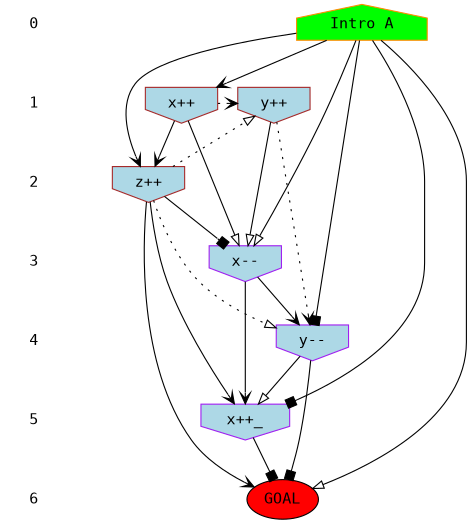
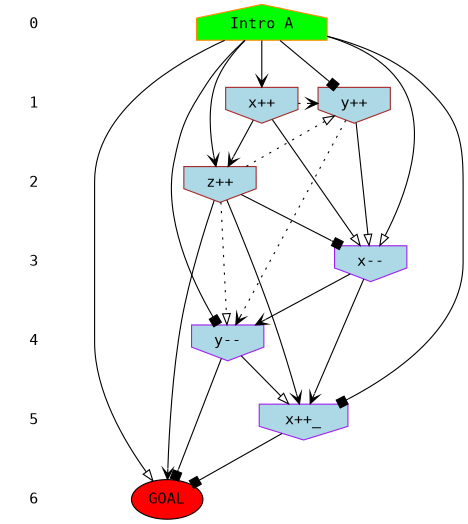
none -> (304, 60)
